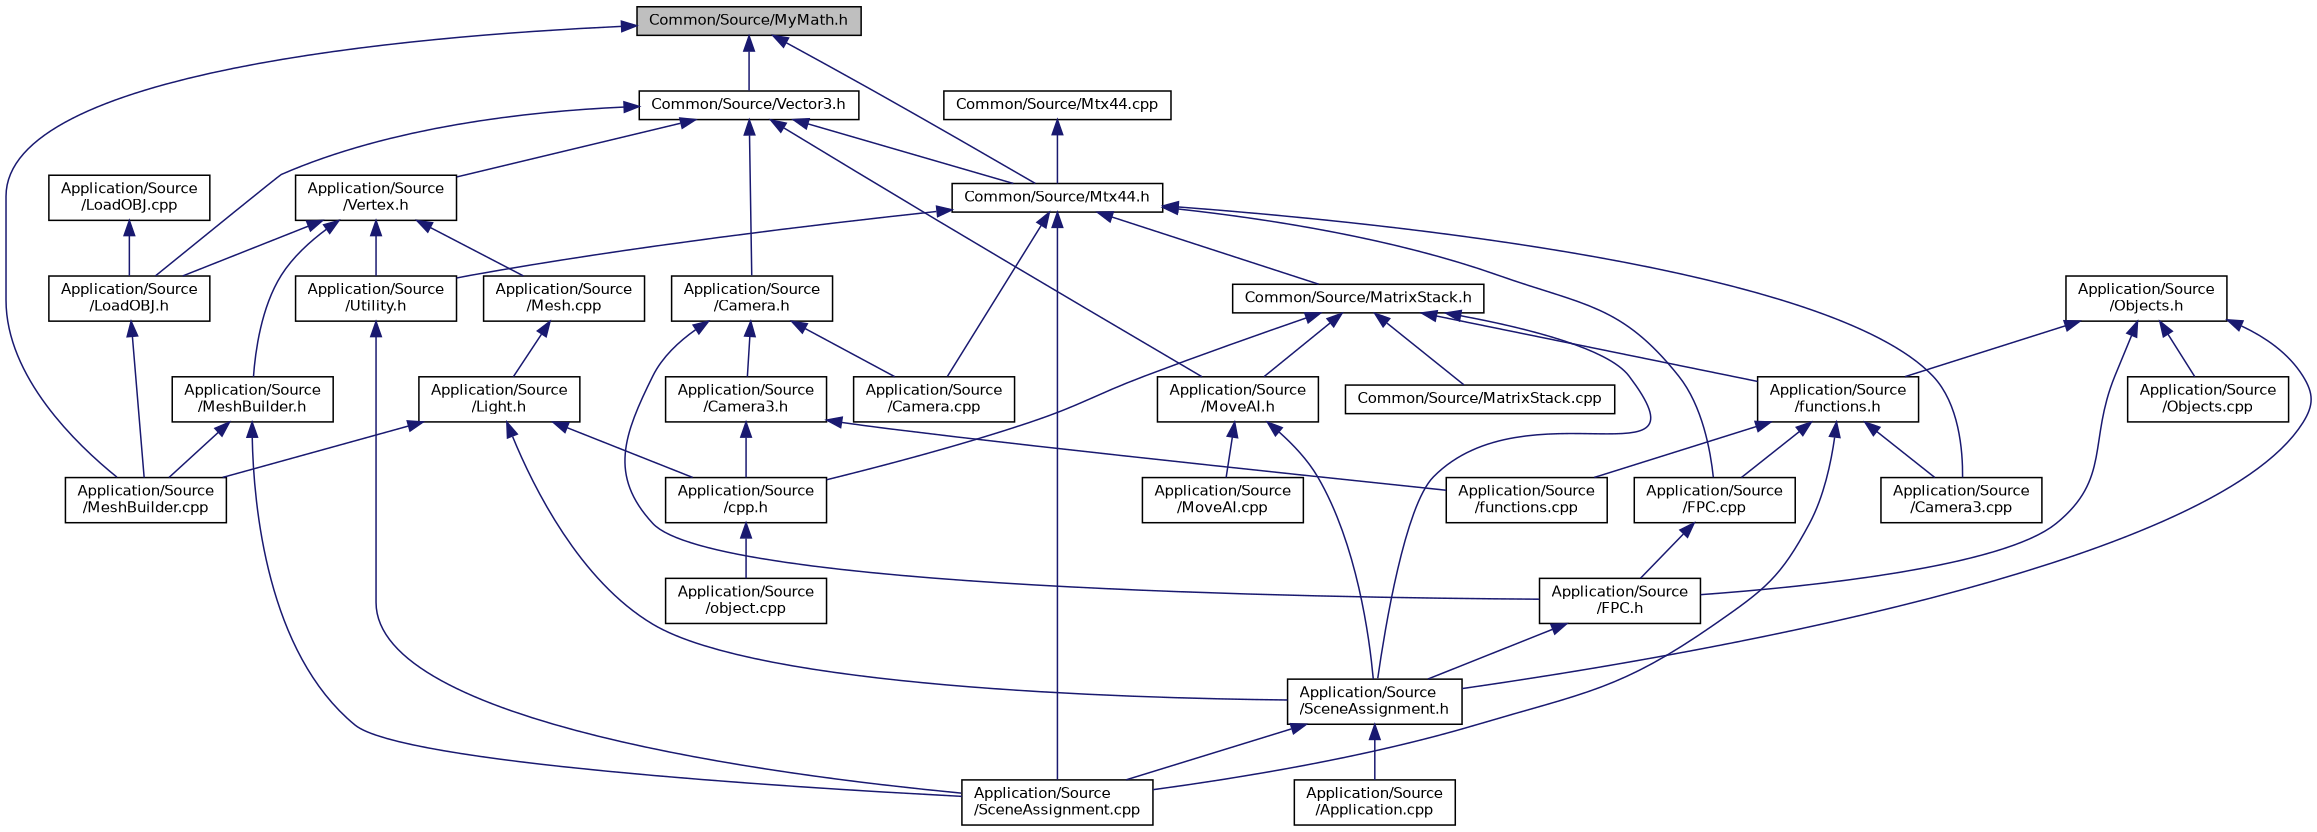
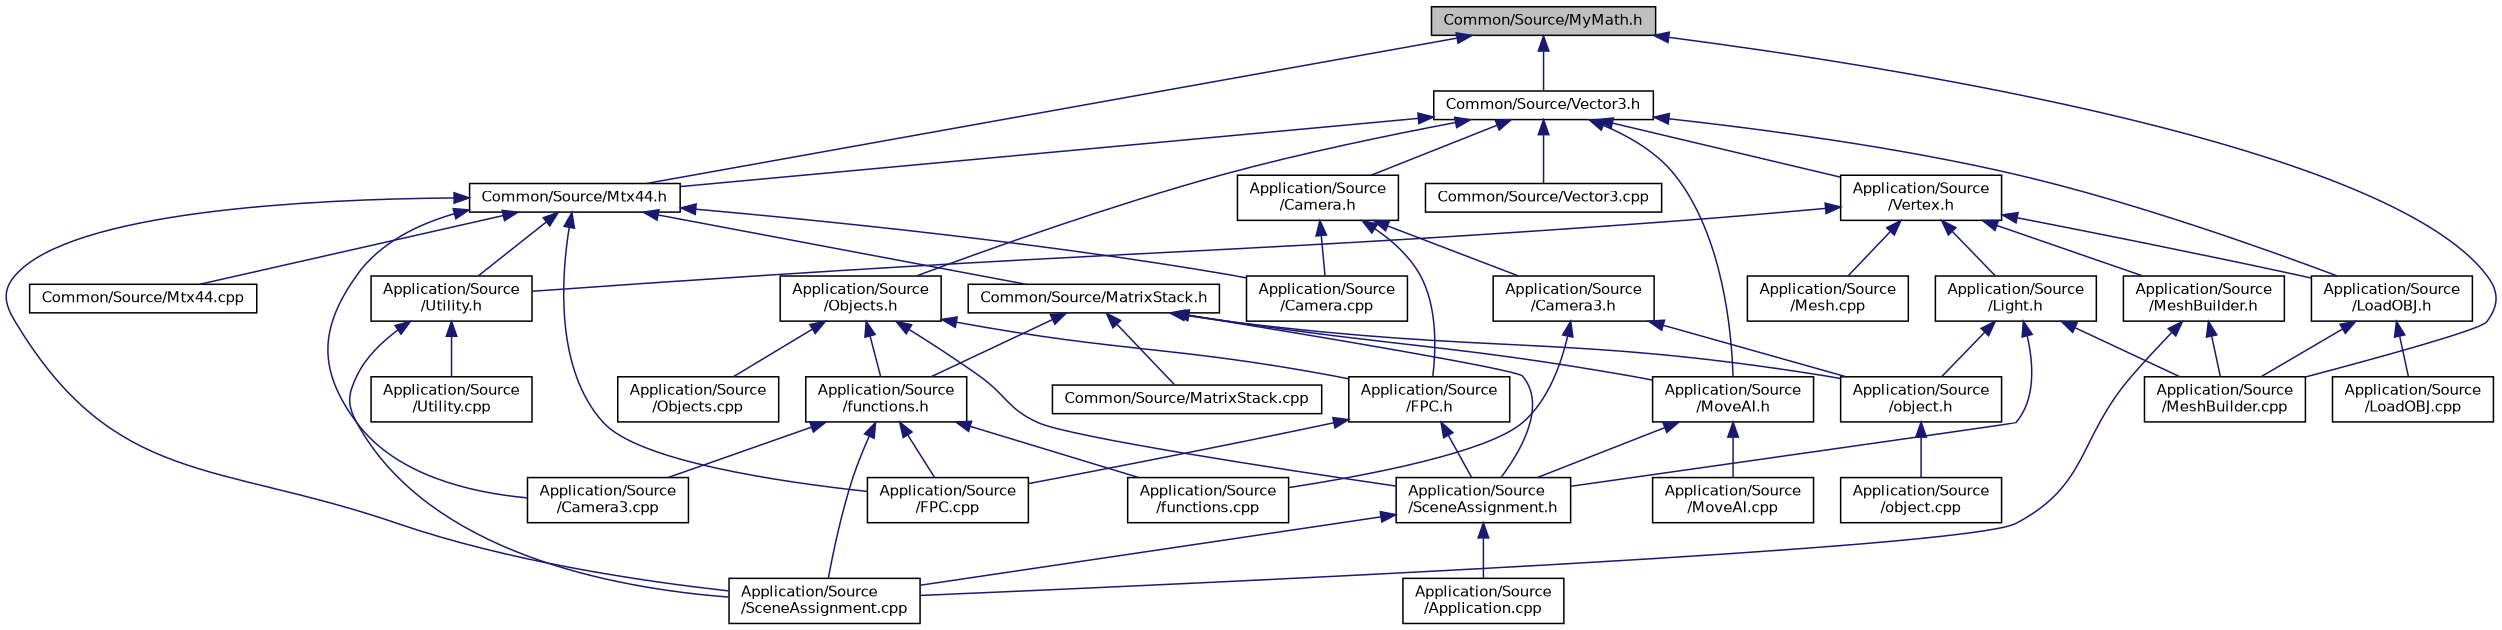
(1057, 159) -> (352, 250)
none -> (1182, 186)
none -> (1544, 198)
(129, 256) -> (2405, 360)
(527, 355) -> (1974, 254)
none -> (452, 399)
(746, 500) -> (1921, 399)
(1662, 556) -> (1159, 458)
